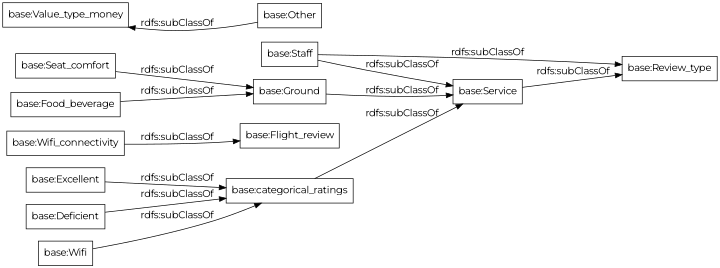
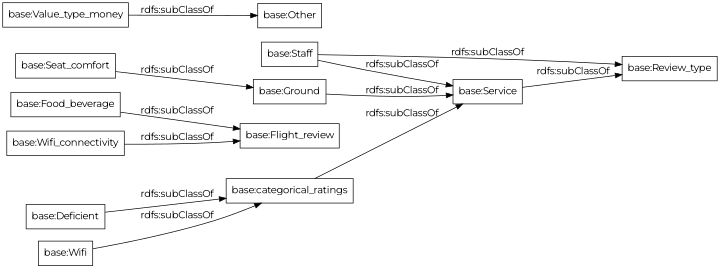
(197, 30) -> (190, 15)
(183, 98) -> (177, 120)
(66, 180) -> none
